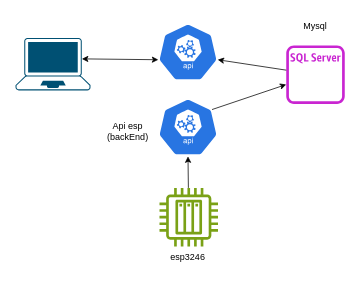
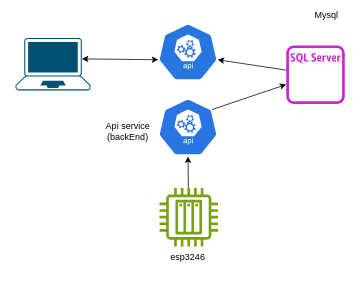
(315, 27) -> (327, 15)
(128, 132) -> (128, 132)
